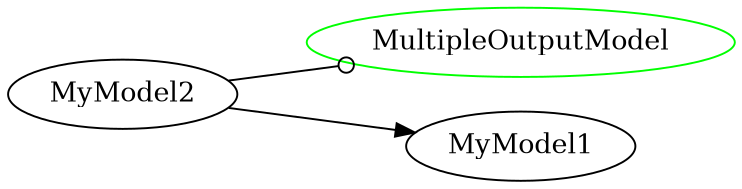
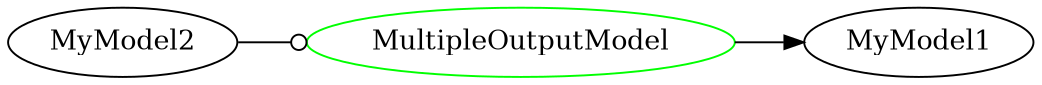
(312, 119) -> (759, 42)
